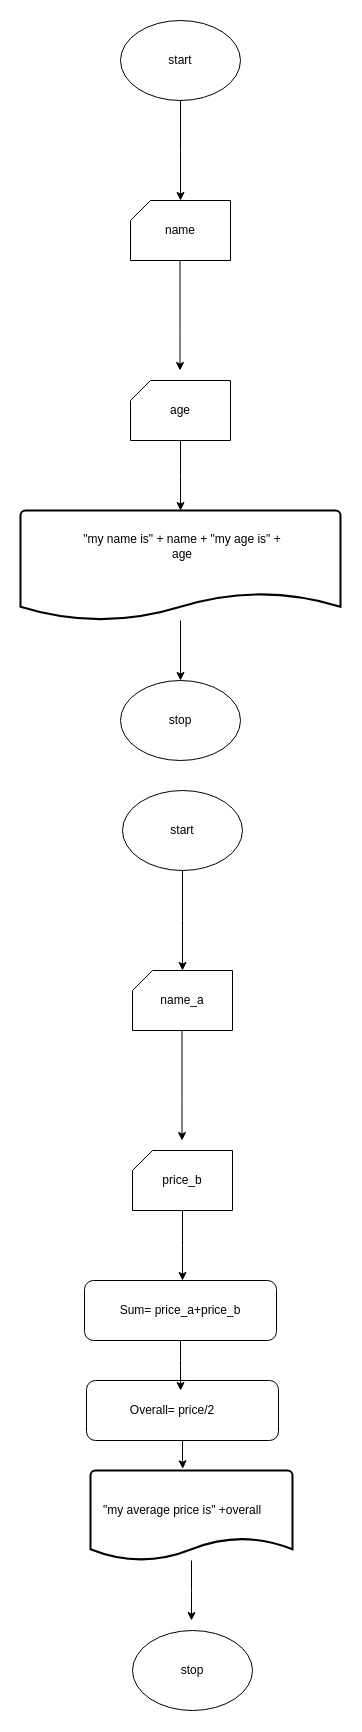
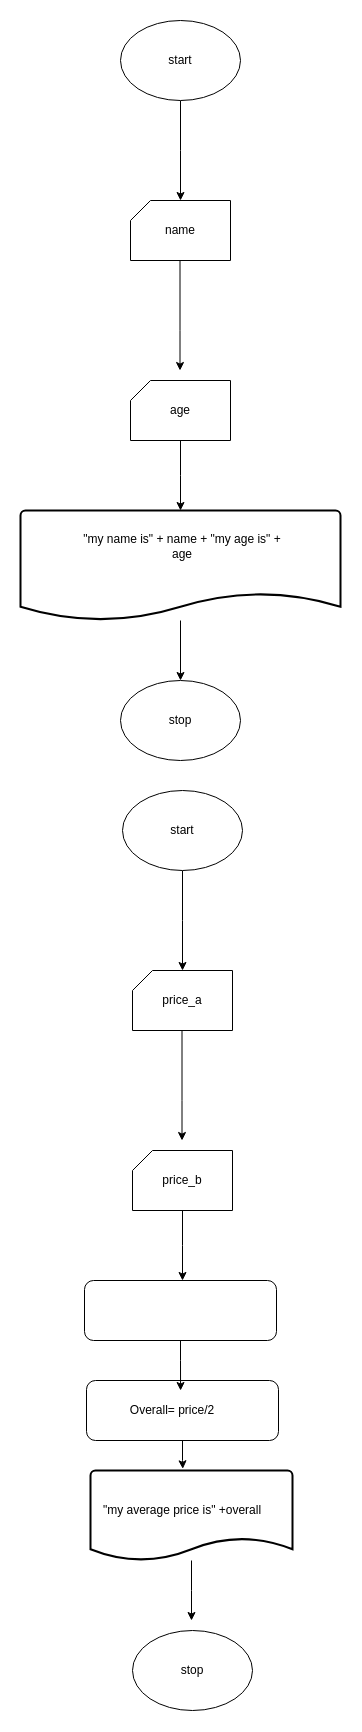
(183, 1001) -> (183, 1001)
(181, 1311) -> none
